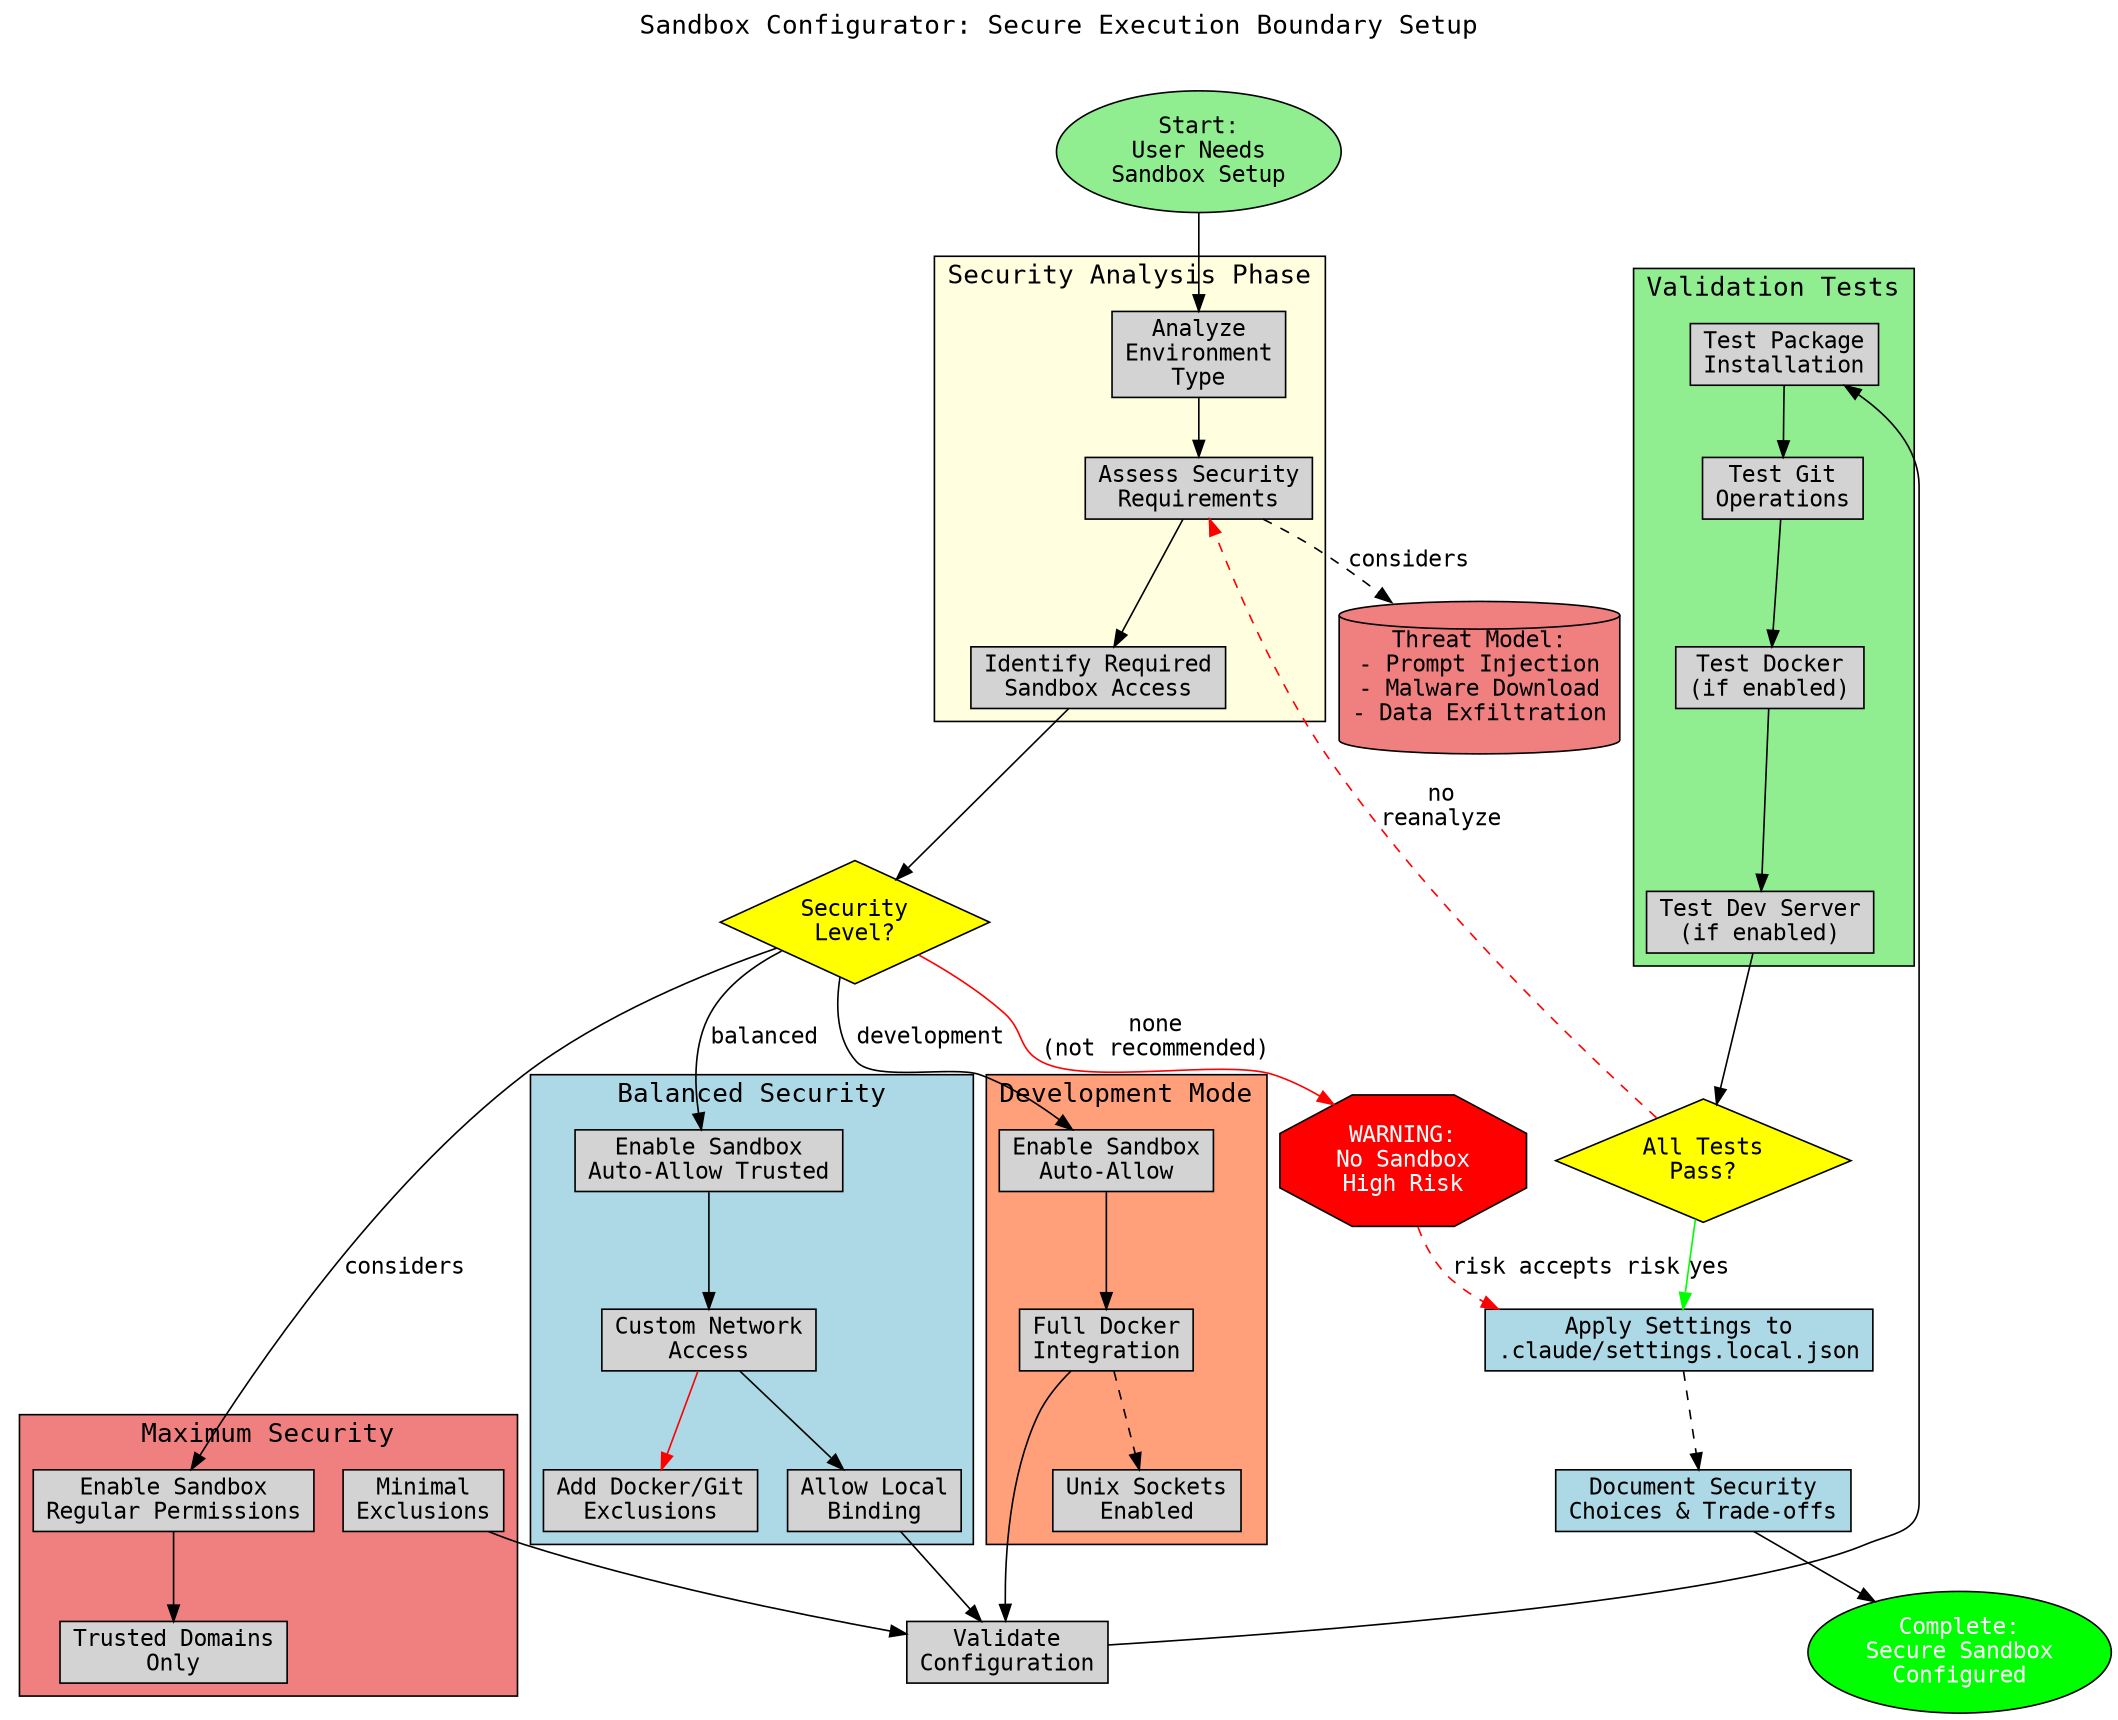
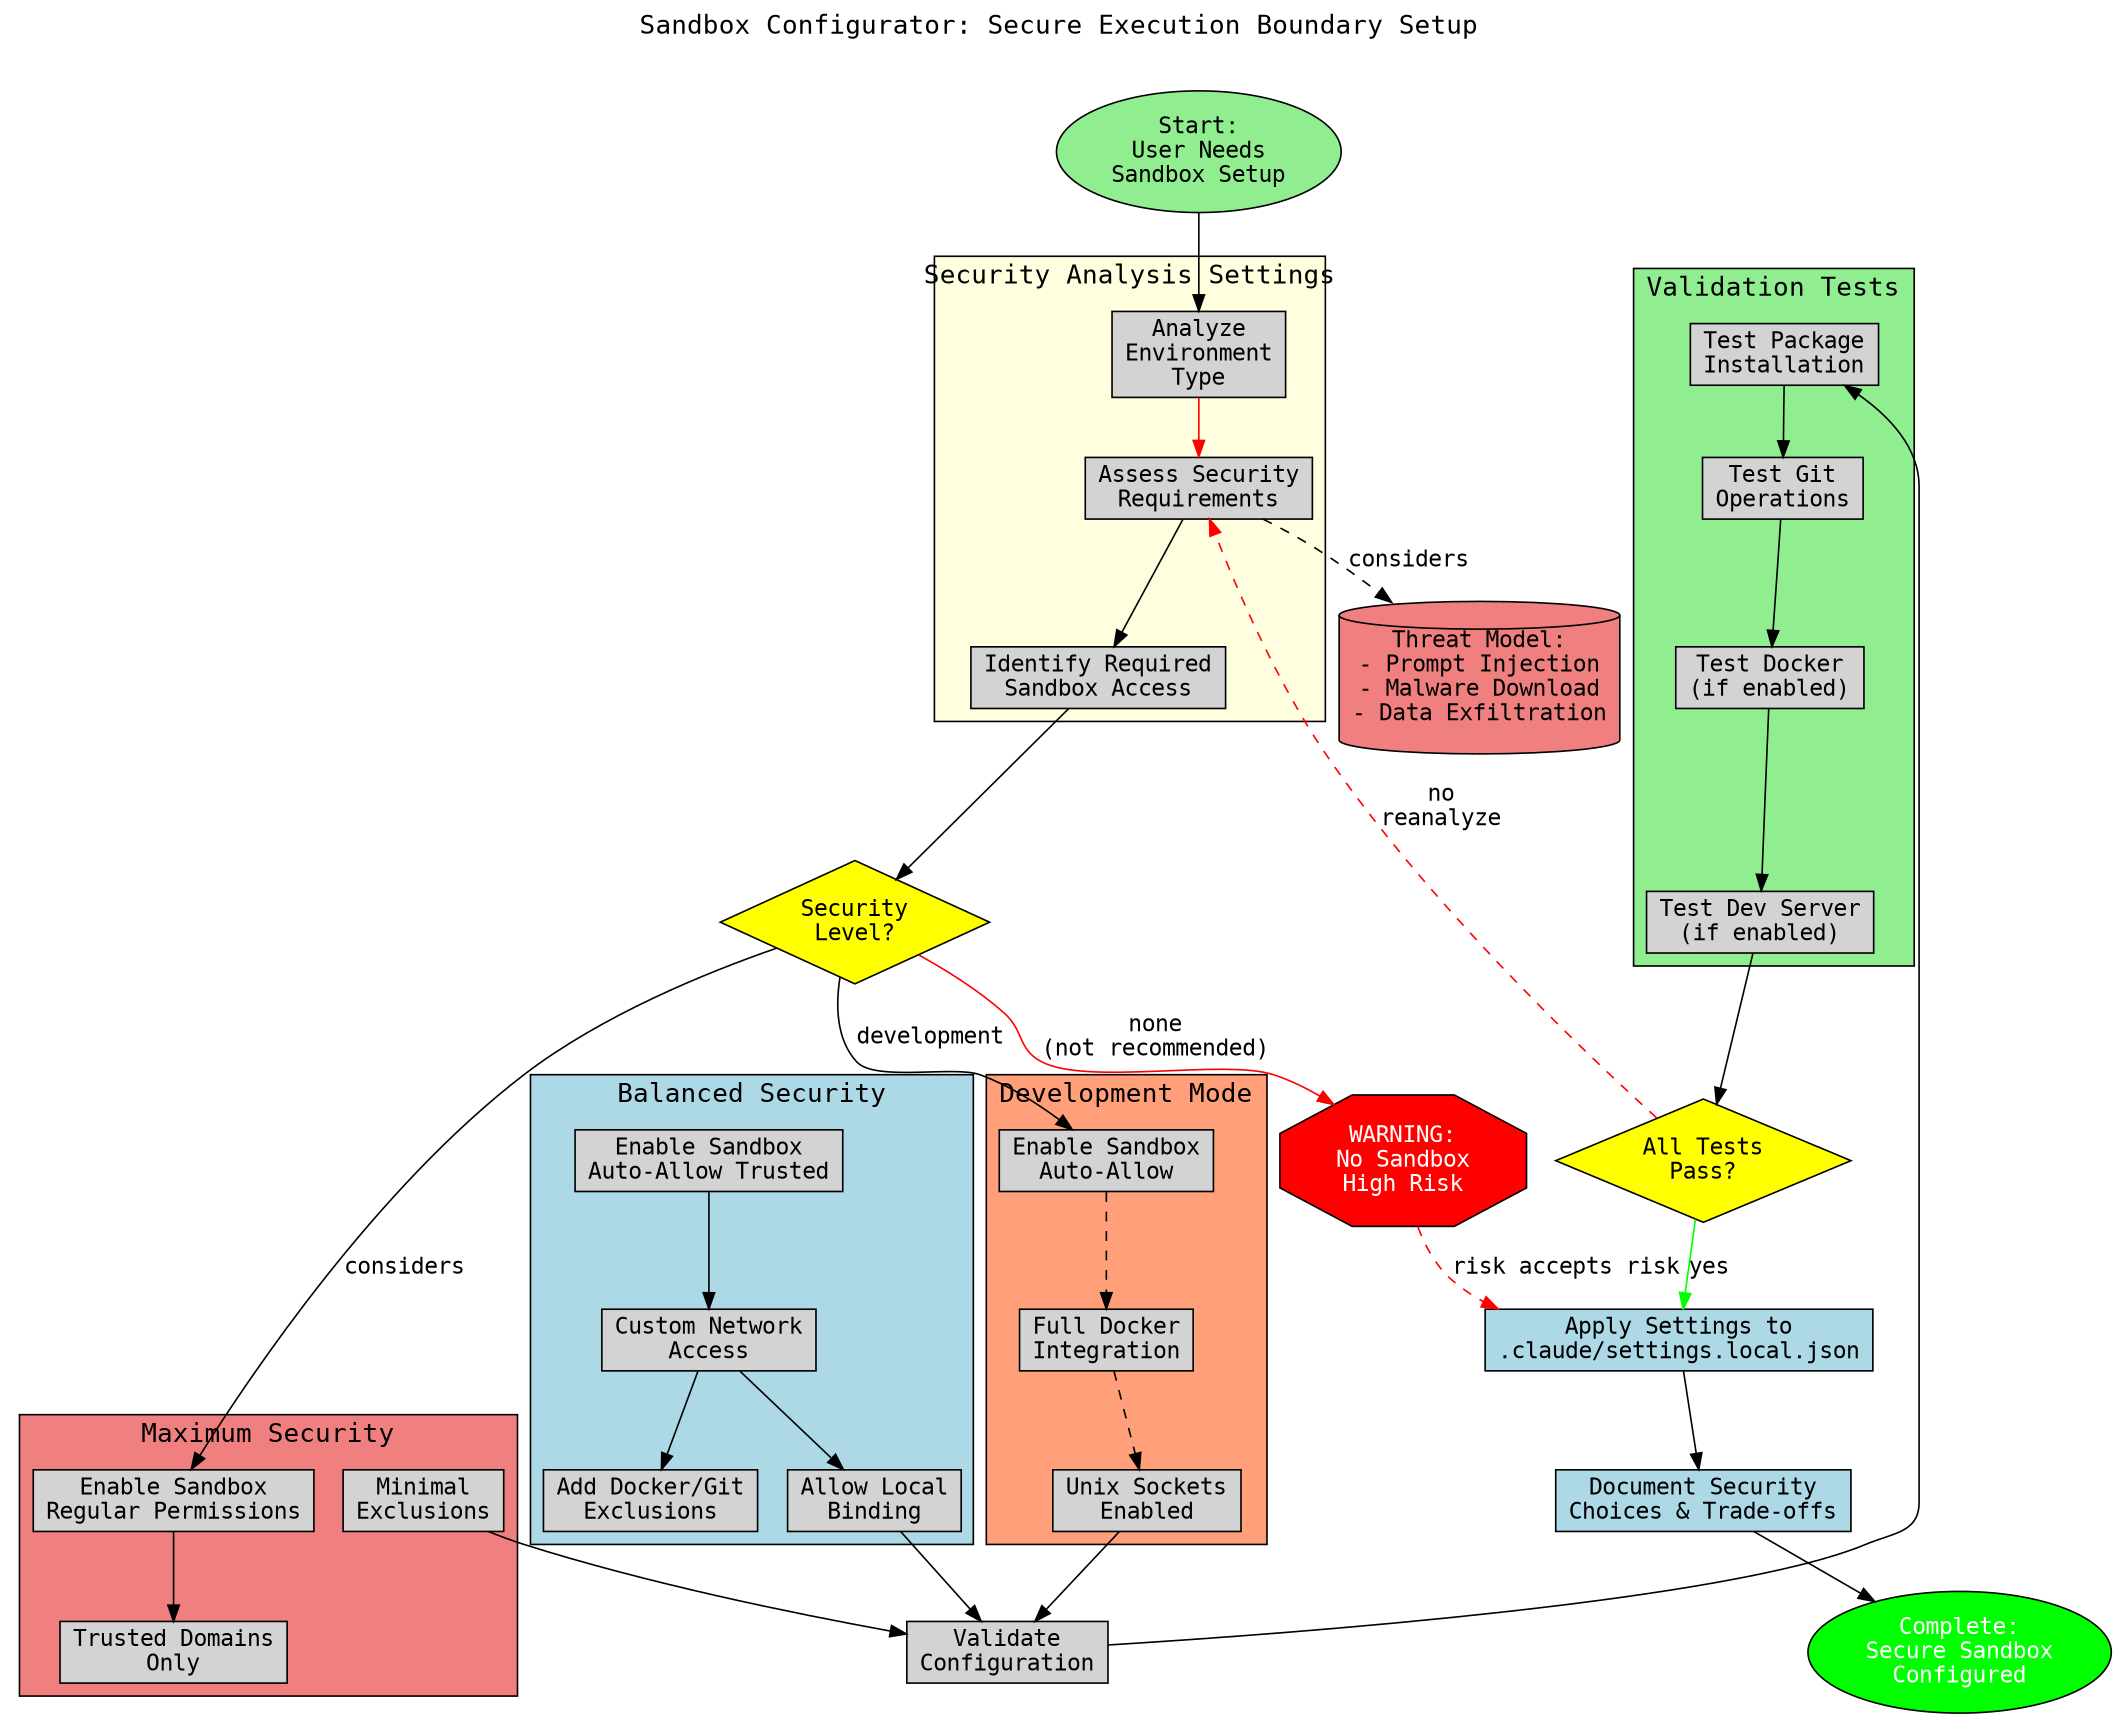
(1130, 277) -> (1130, 277)
(1199, 419) -> (1199, 419)
(709, 1016) -> none
(1106, 1242) -> (1106, 1242)
(1690, 1412) -> (1690, 1412)
(683, 1413) -> (683, 1413)
(1017, 1481) -> (1083, 1570)
